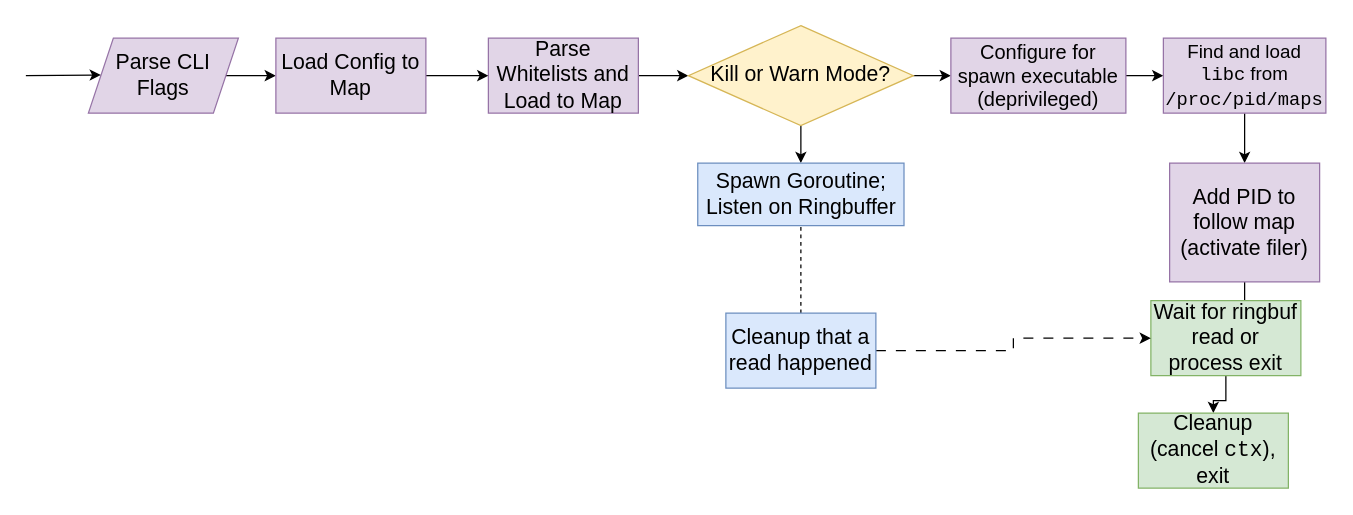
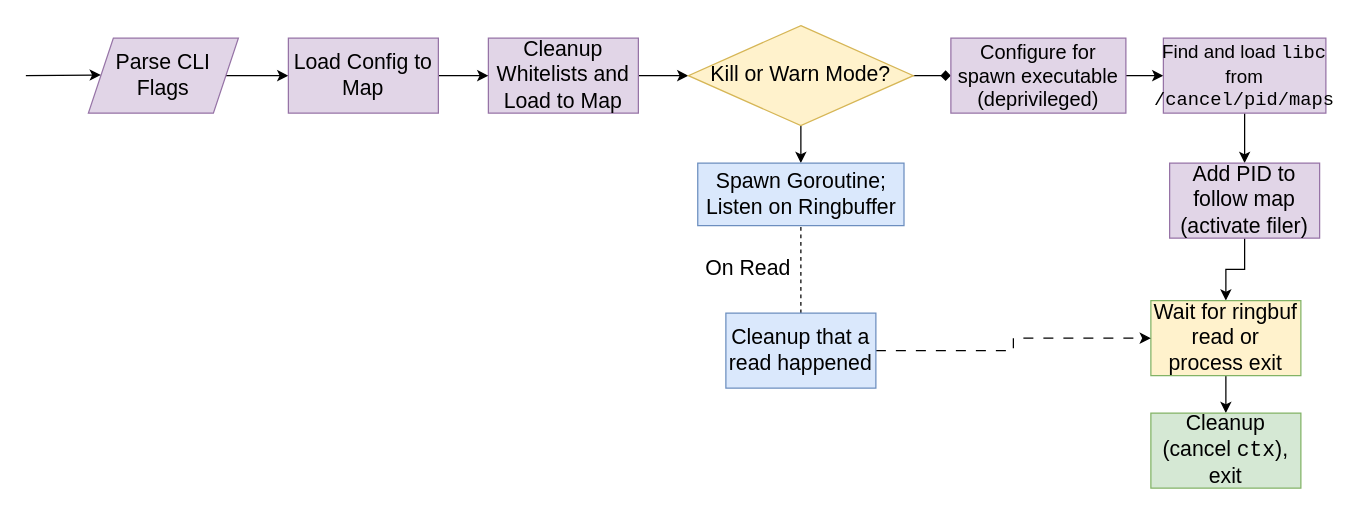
(351, 76) -> (363, 76)
(563, 76) -> (563, 76)
(941, 76) -> (940, 76)
(1244, 76) -> (1244, 76)
(1244, 223) -> (1244, 201)
none -> (748, 269)
(1226, 338) -> (1226, 338)
(1213, 451) -> (1226, 451)
